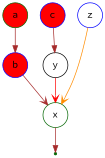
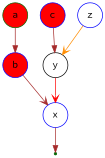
(79, 64) -> (75, 37)
(55, 115) -> (55, 115)
